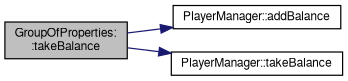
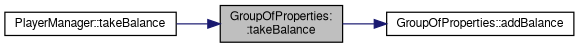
(257, 17) -> (480, 24)
(143, 50) -> (192, 24)
